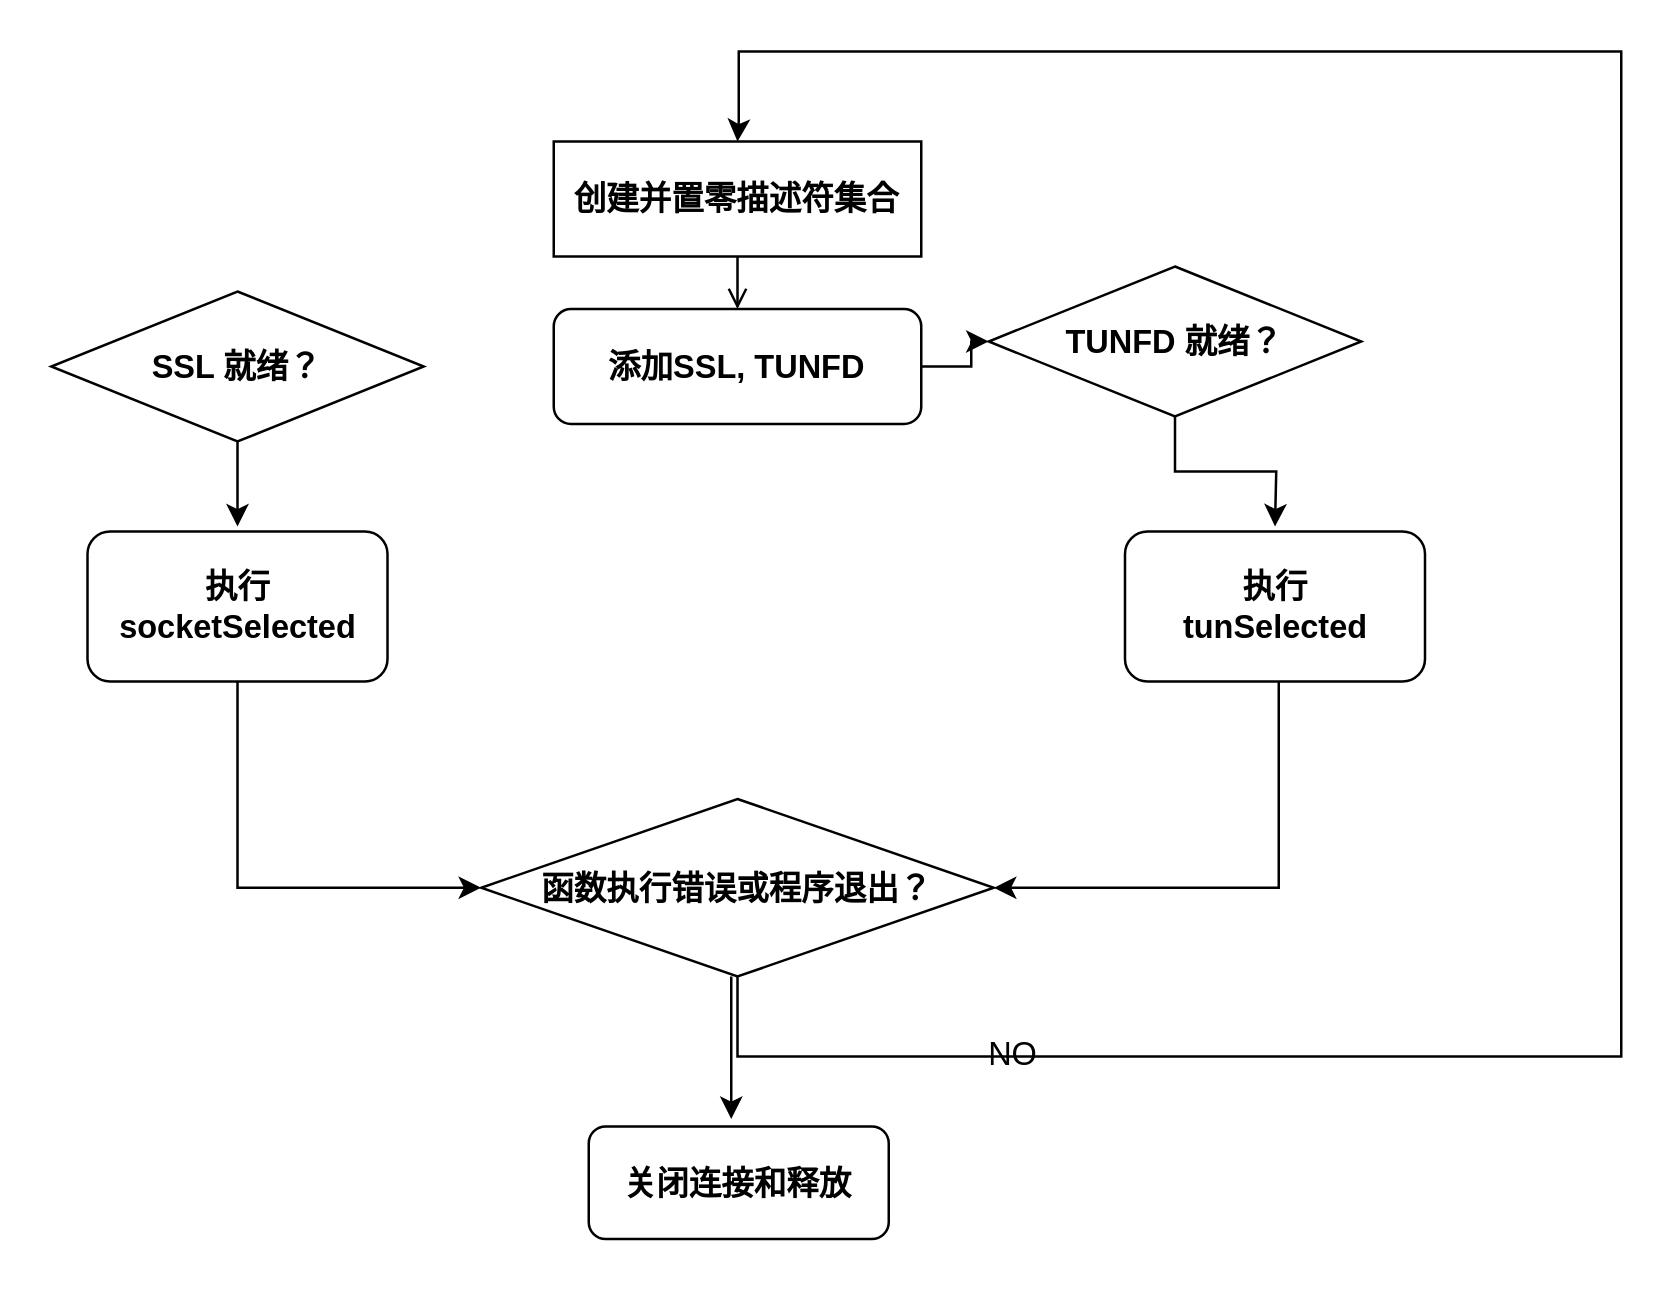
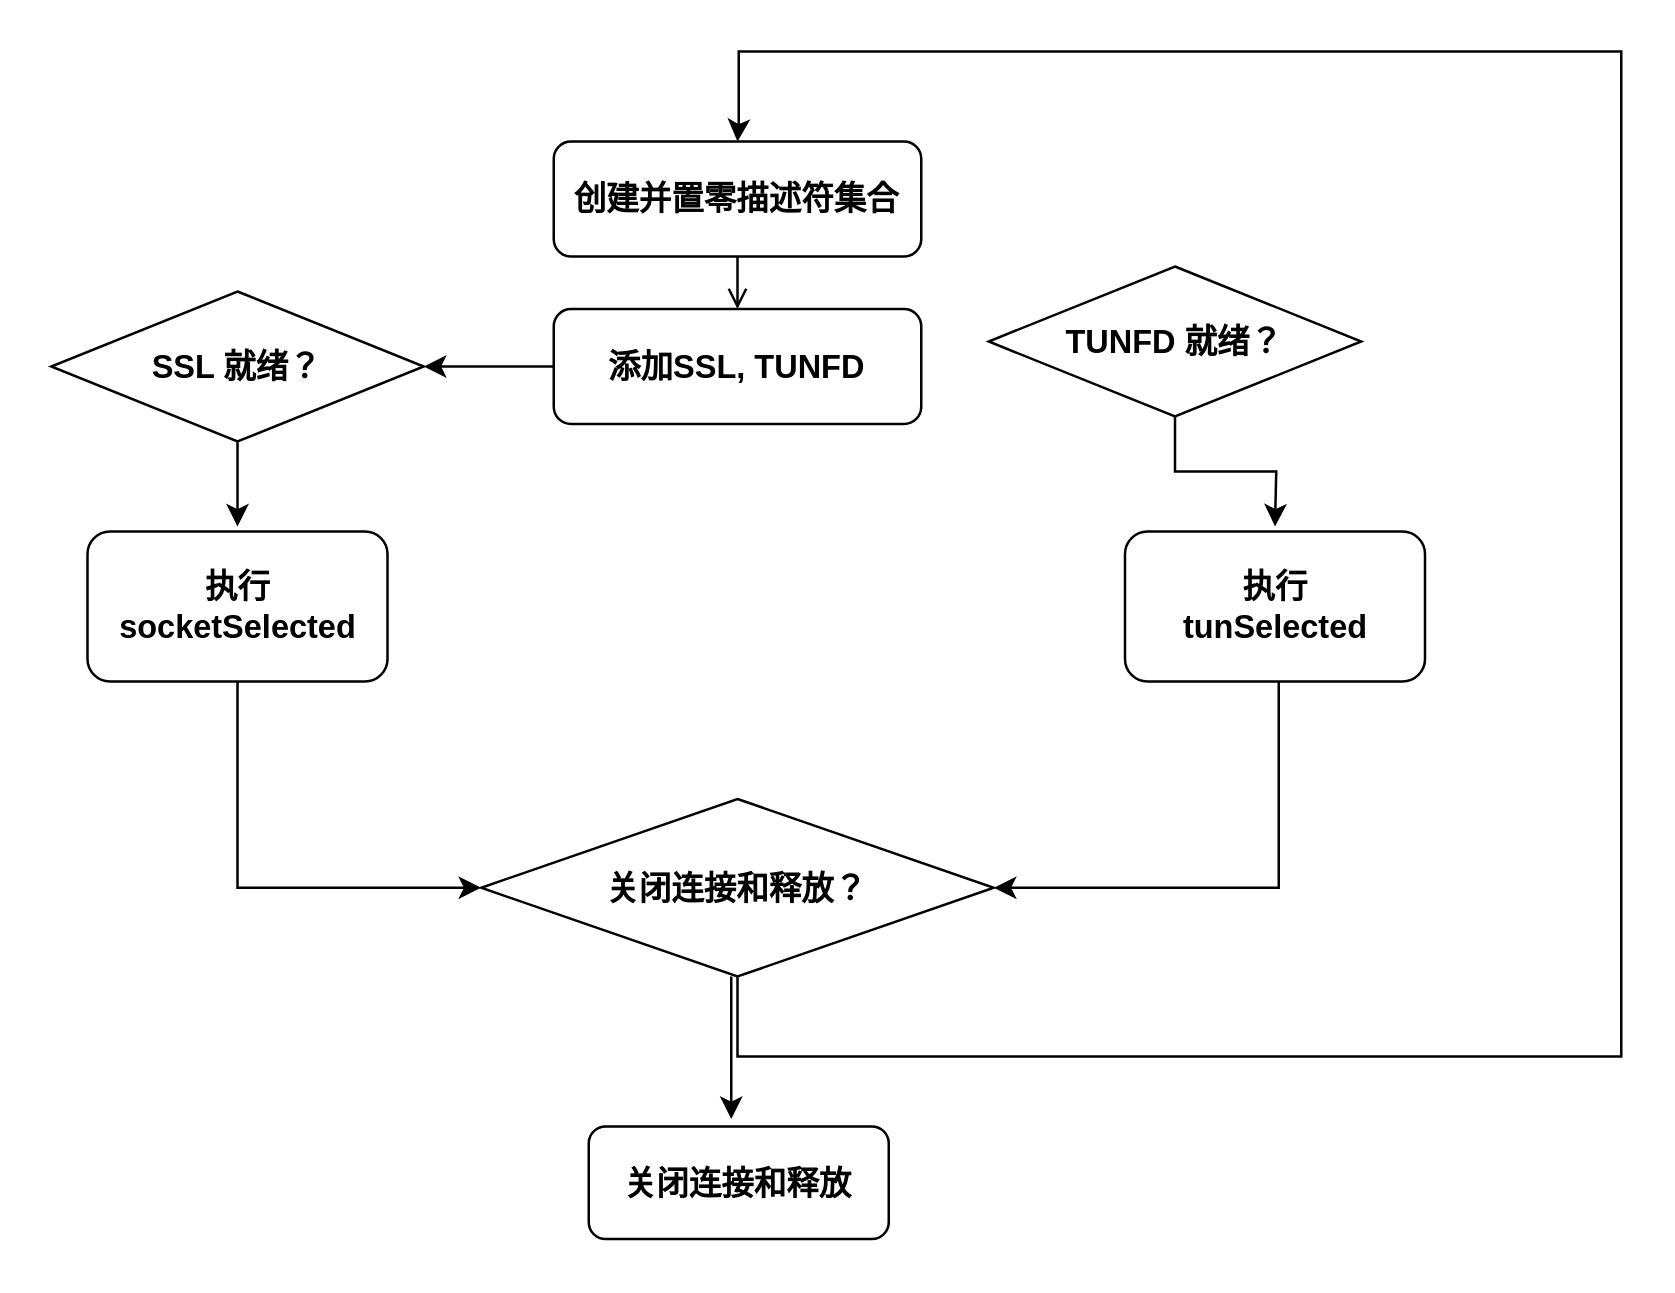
(738, 199) -> (738, 199)
none -> (497, 366)
(959, 366) -> none
(738, 889) -> (738, 889)
(1014, 1054) -> none
